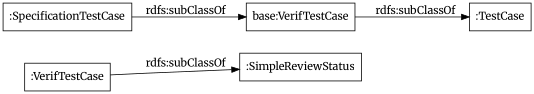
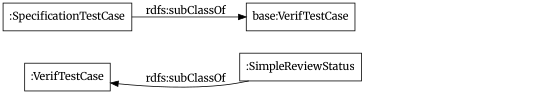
(500, 17) -> none
(171, 72) -> (184, 87)
